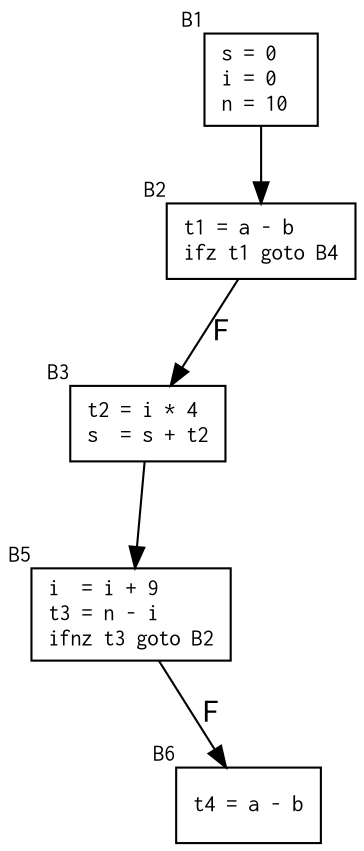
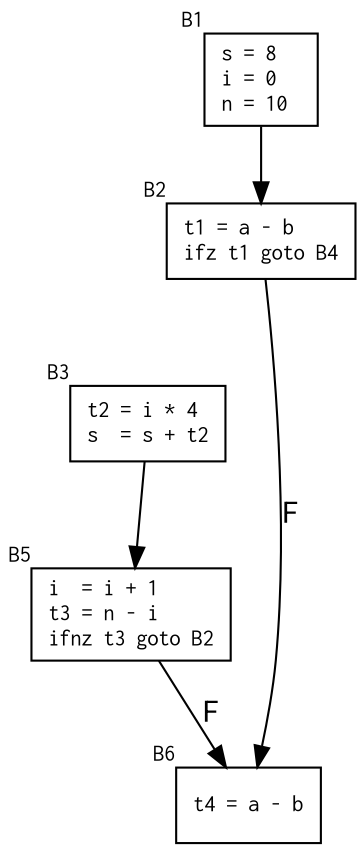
(261, 80) -> (261, 80)
(210, 324) -> (281, 513)
(131, 614) -> (131, 614)
